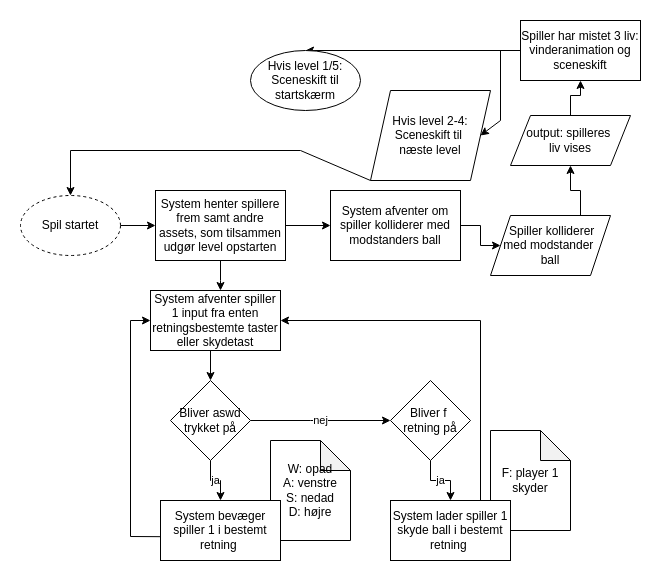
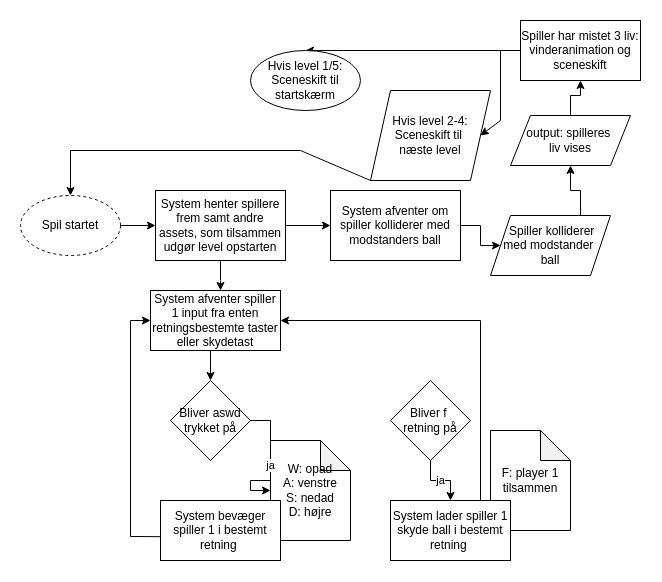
(328, 421) -> none
(212, 481) -> (261, 481)
(531, 481) -> (531, 481)
